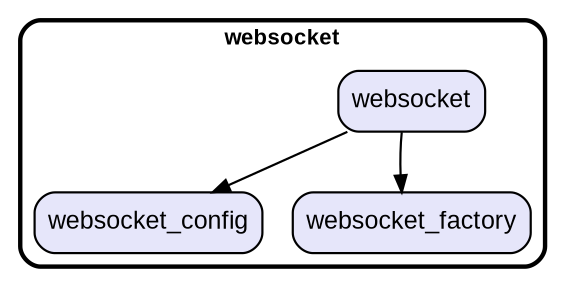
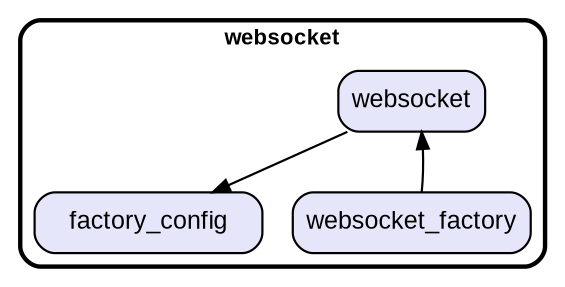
(400, 154) -> (423, 171)
(148, 223) -> (148, 223)
